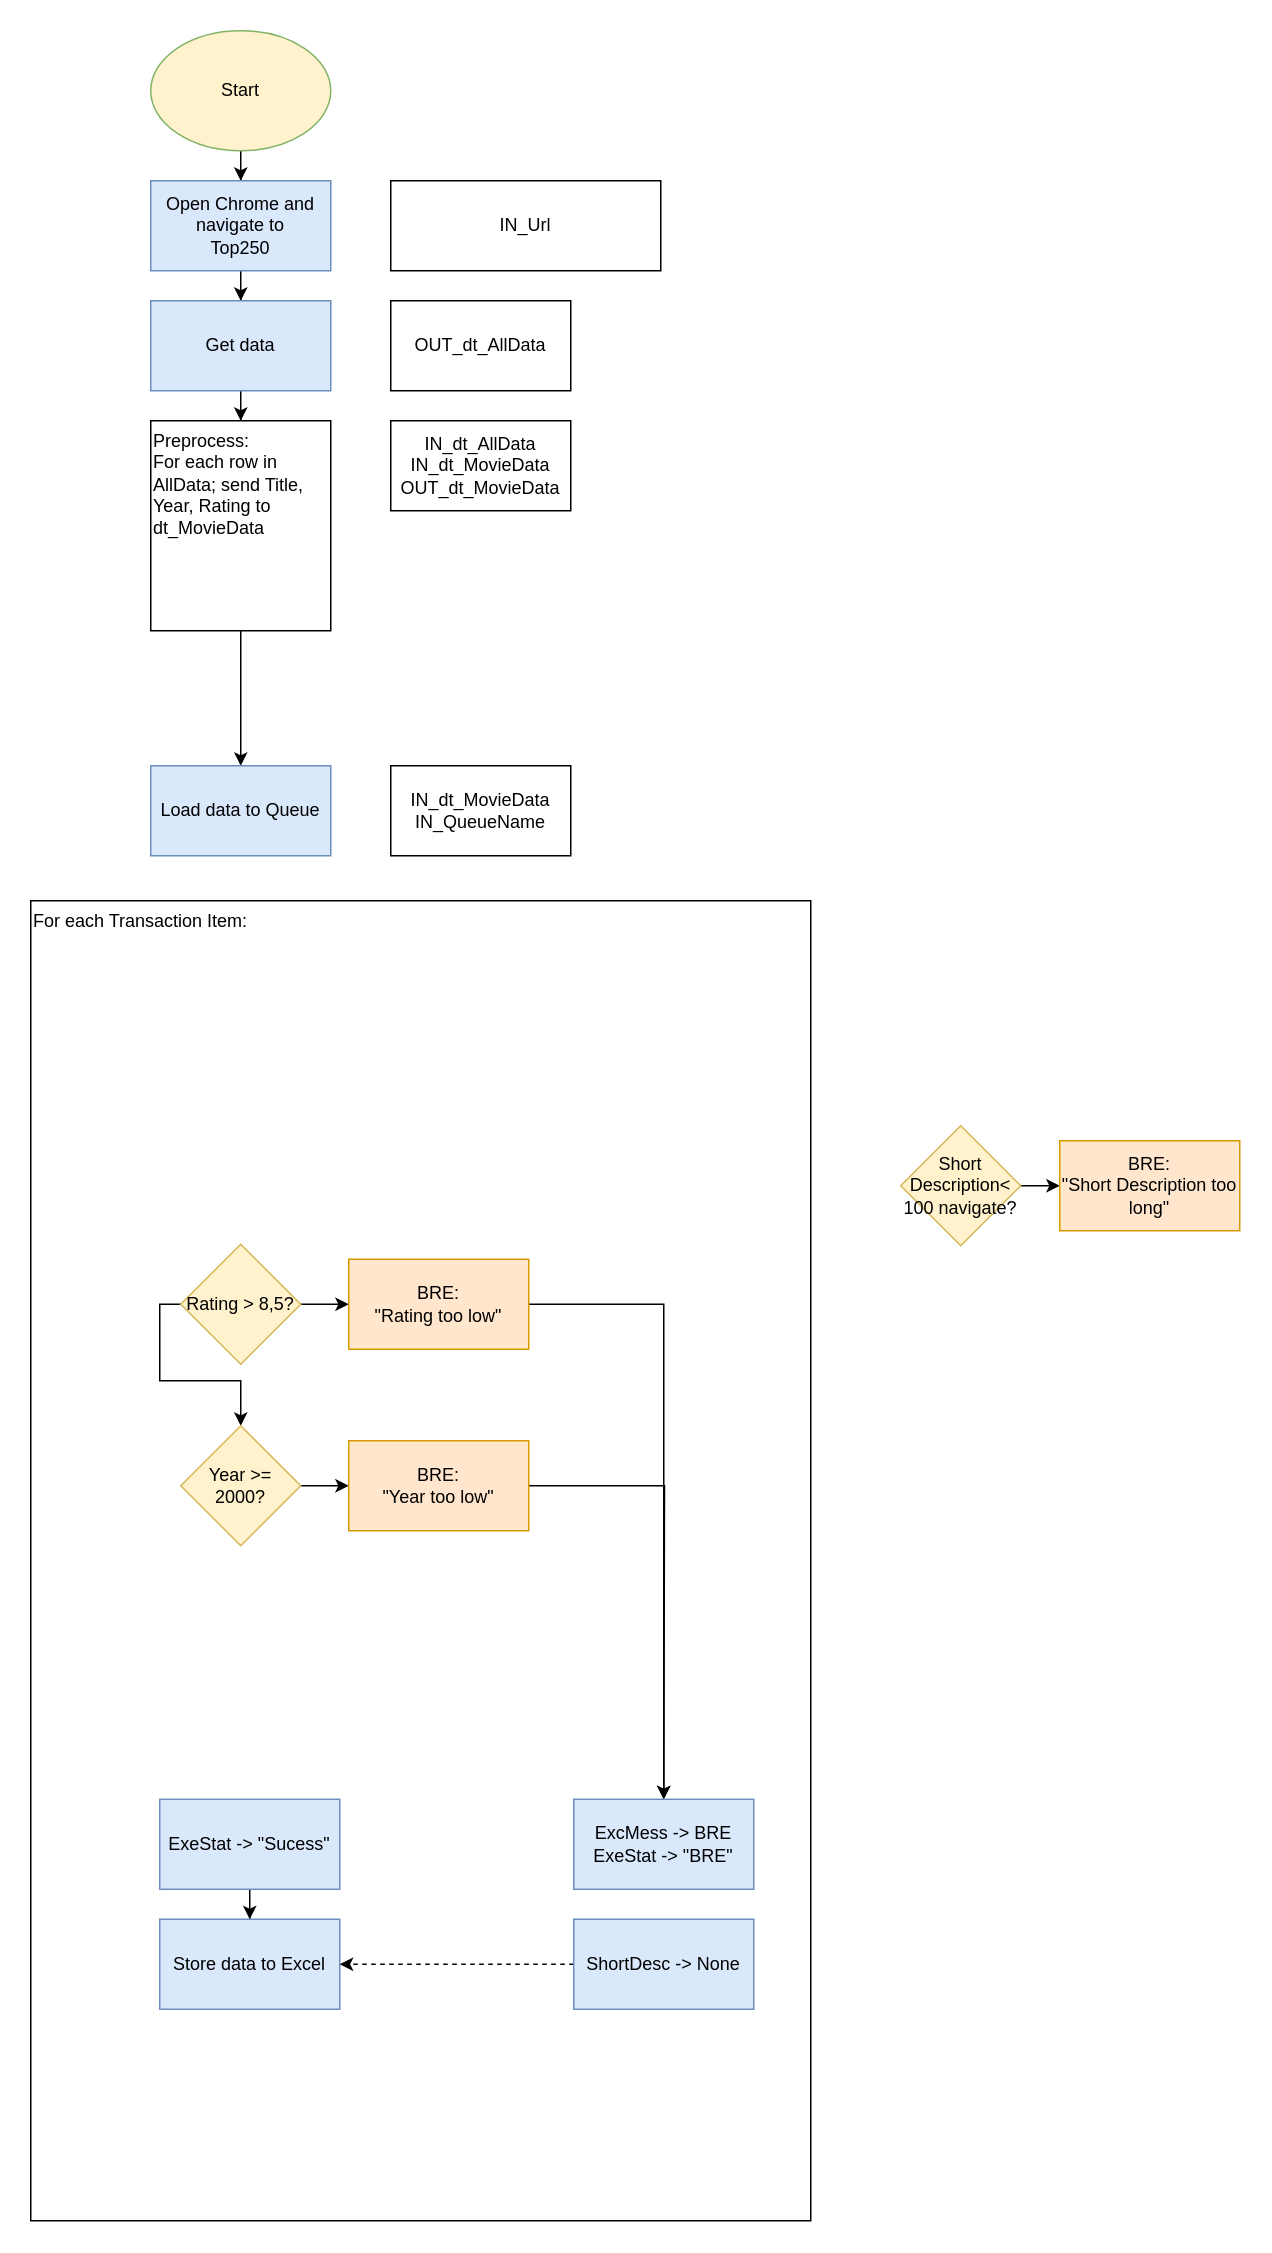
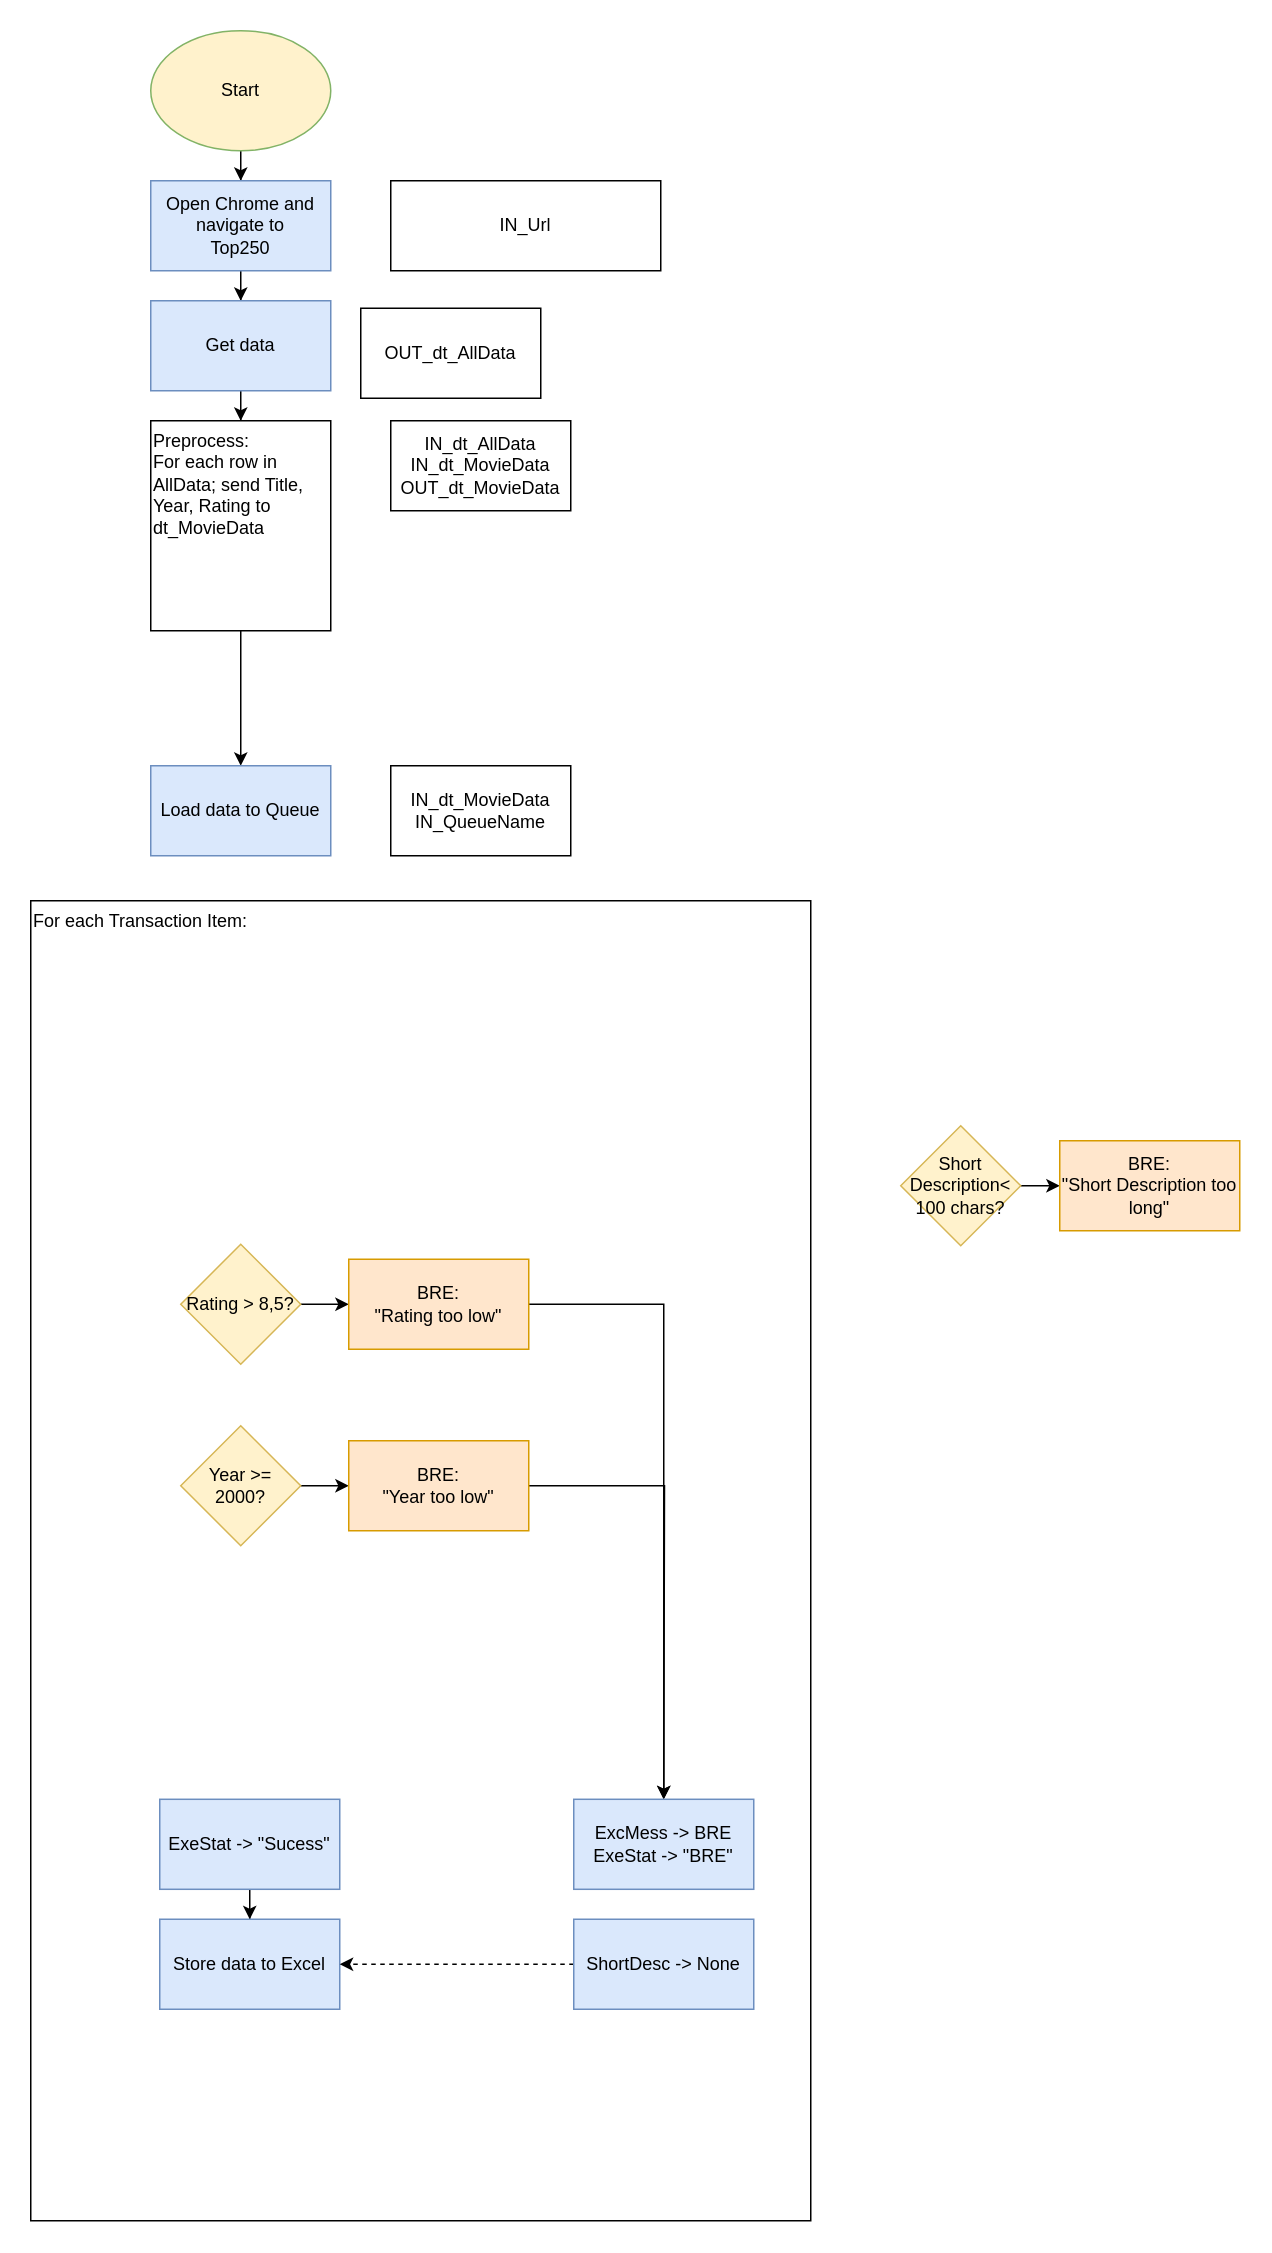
(481, 346) -> (451, 353)
(961, 1186) -> (961, 1186)
(169, 1381) -> none
